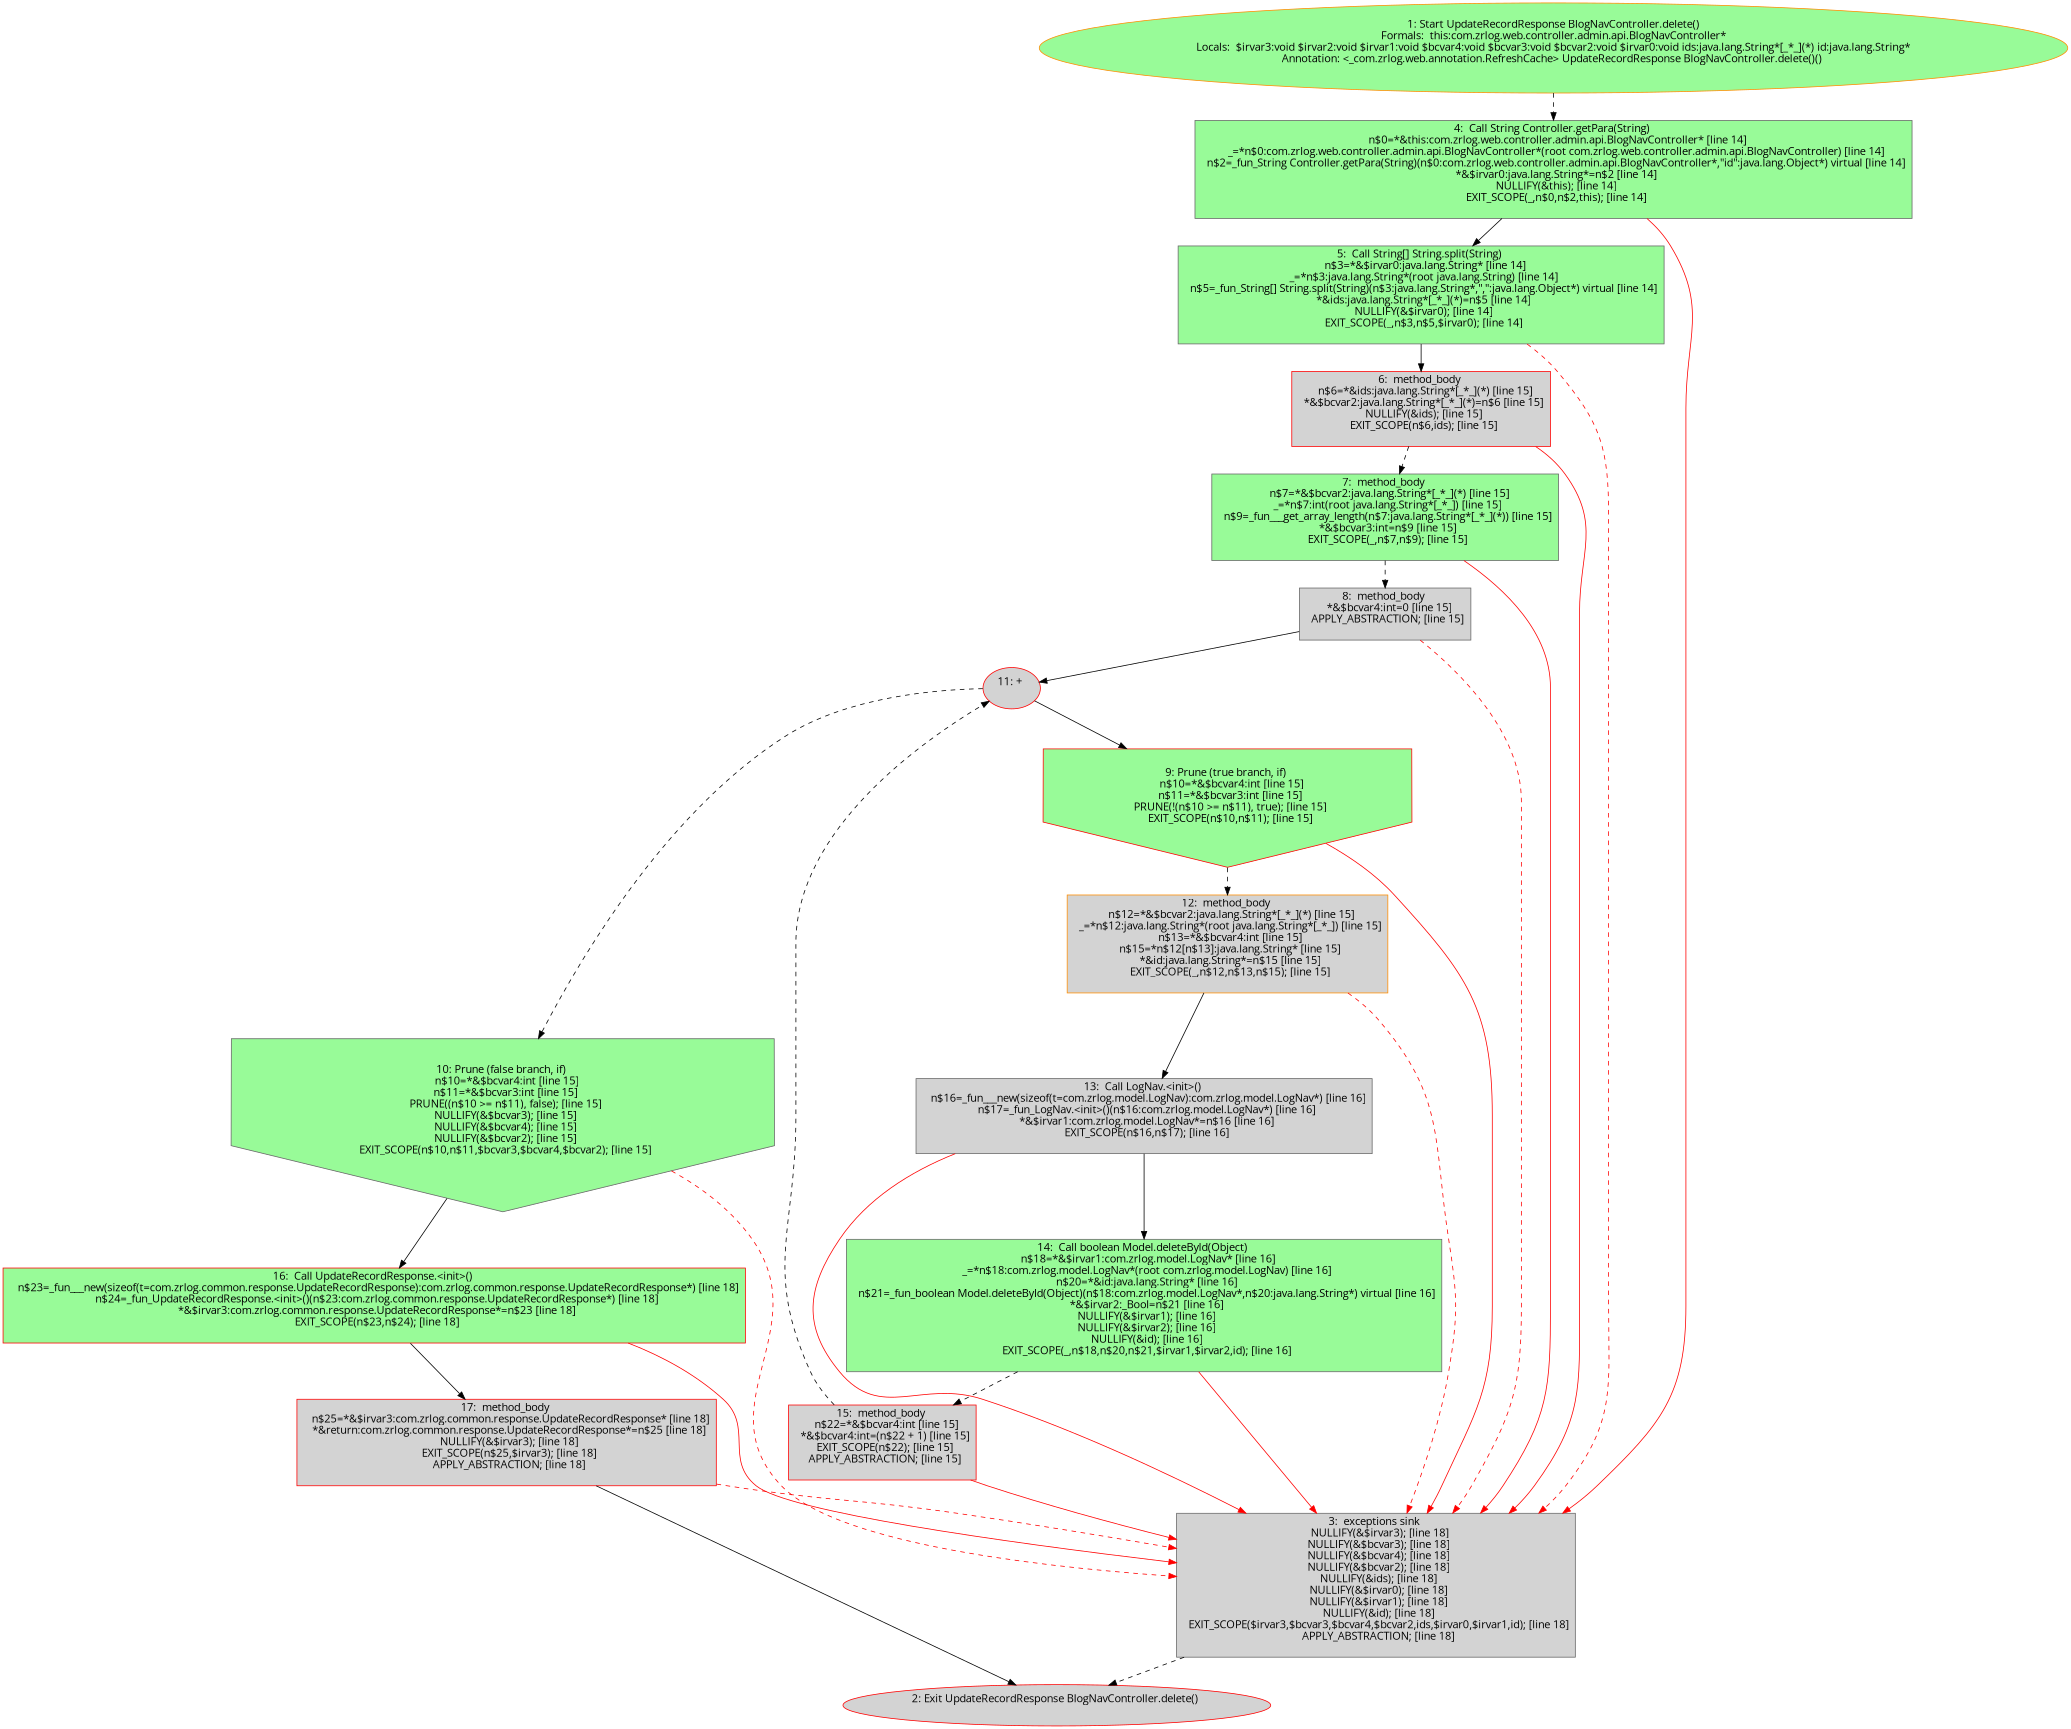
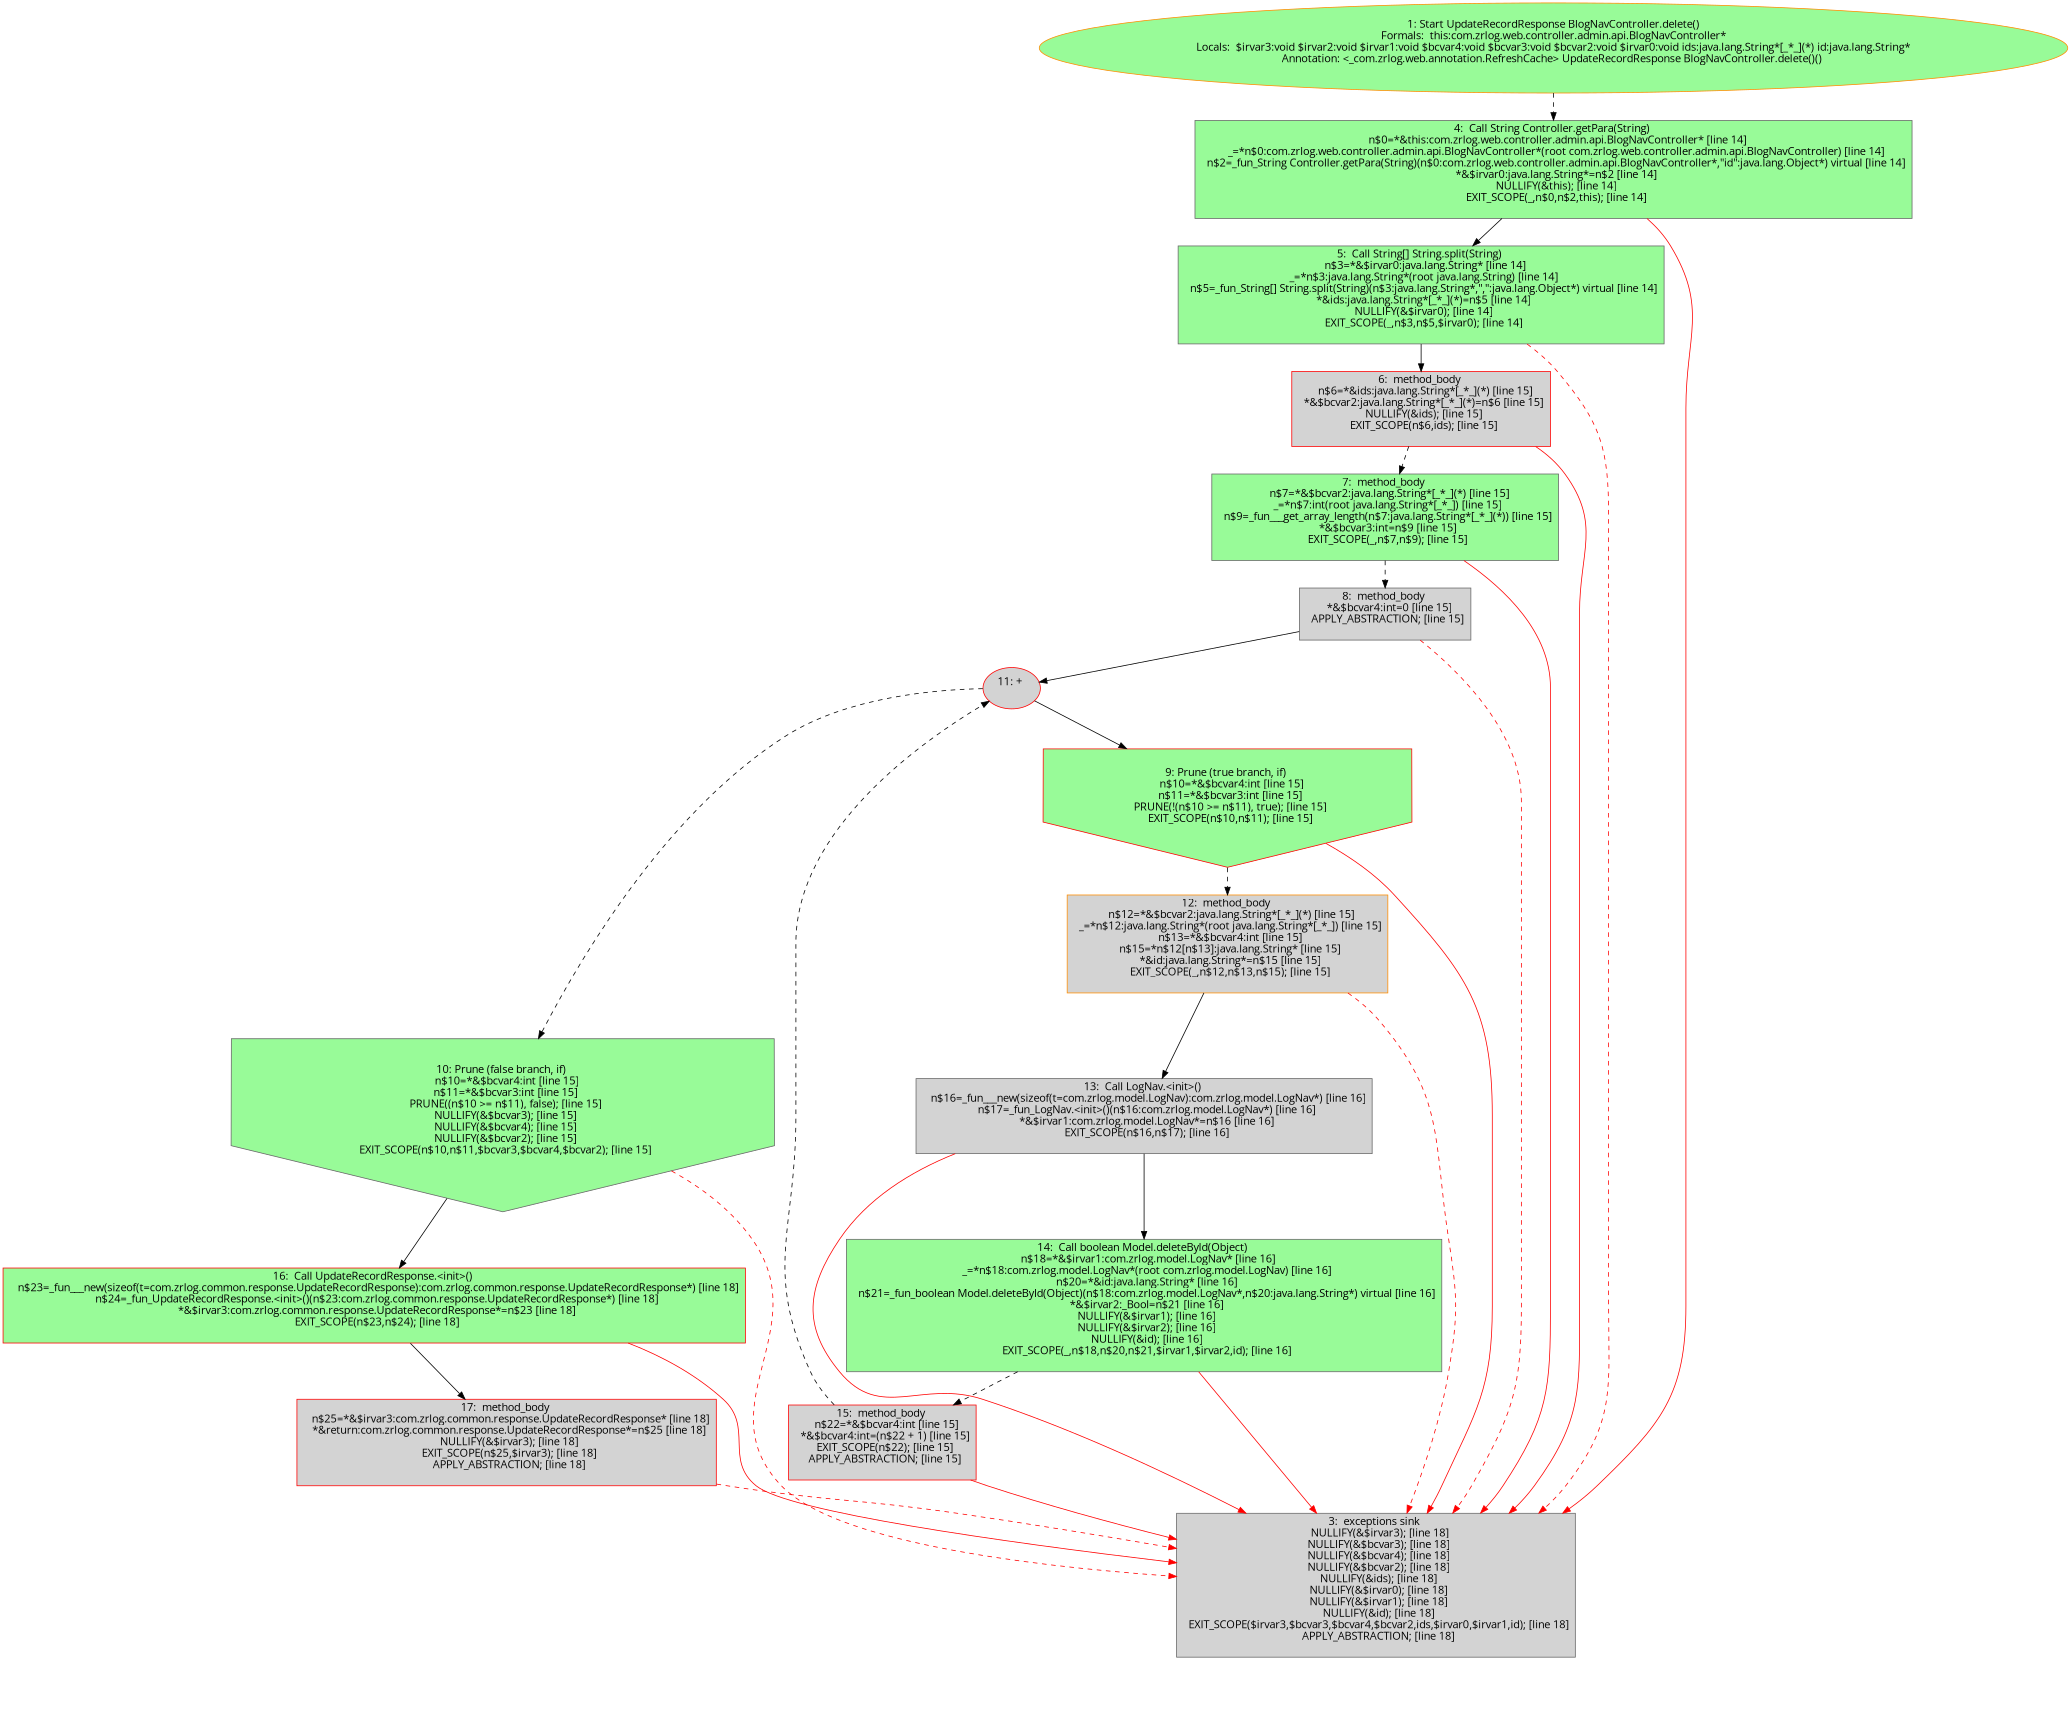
(1057, 1705) -> none
